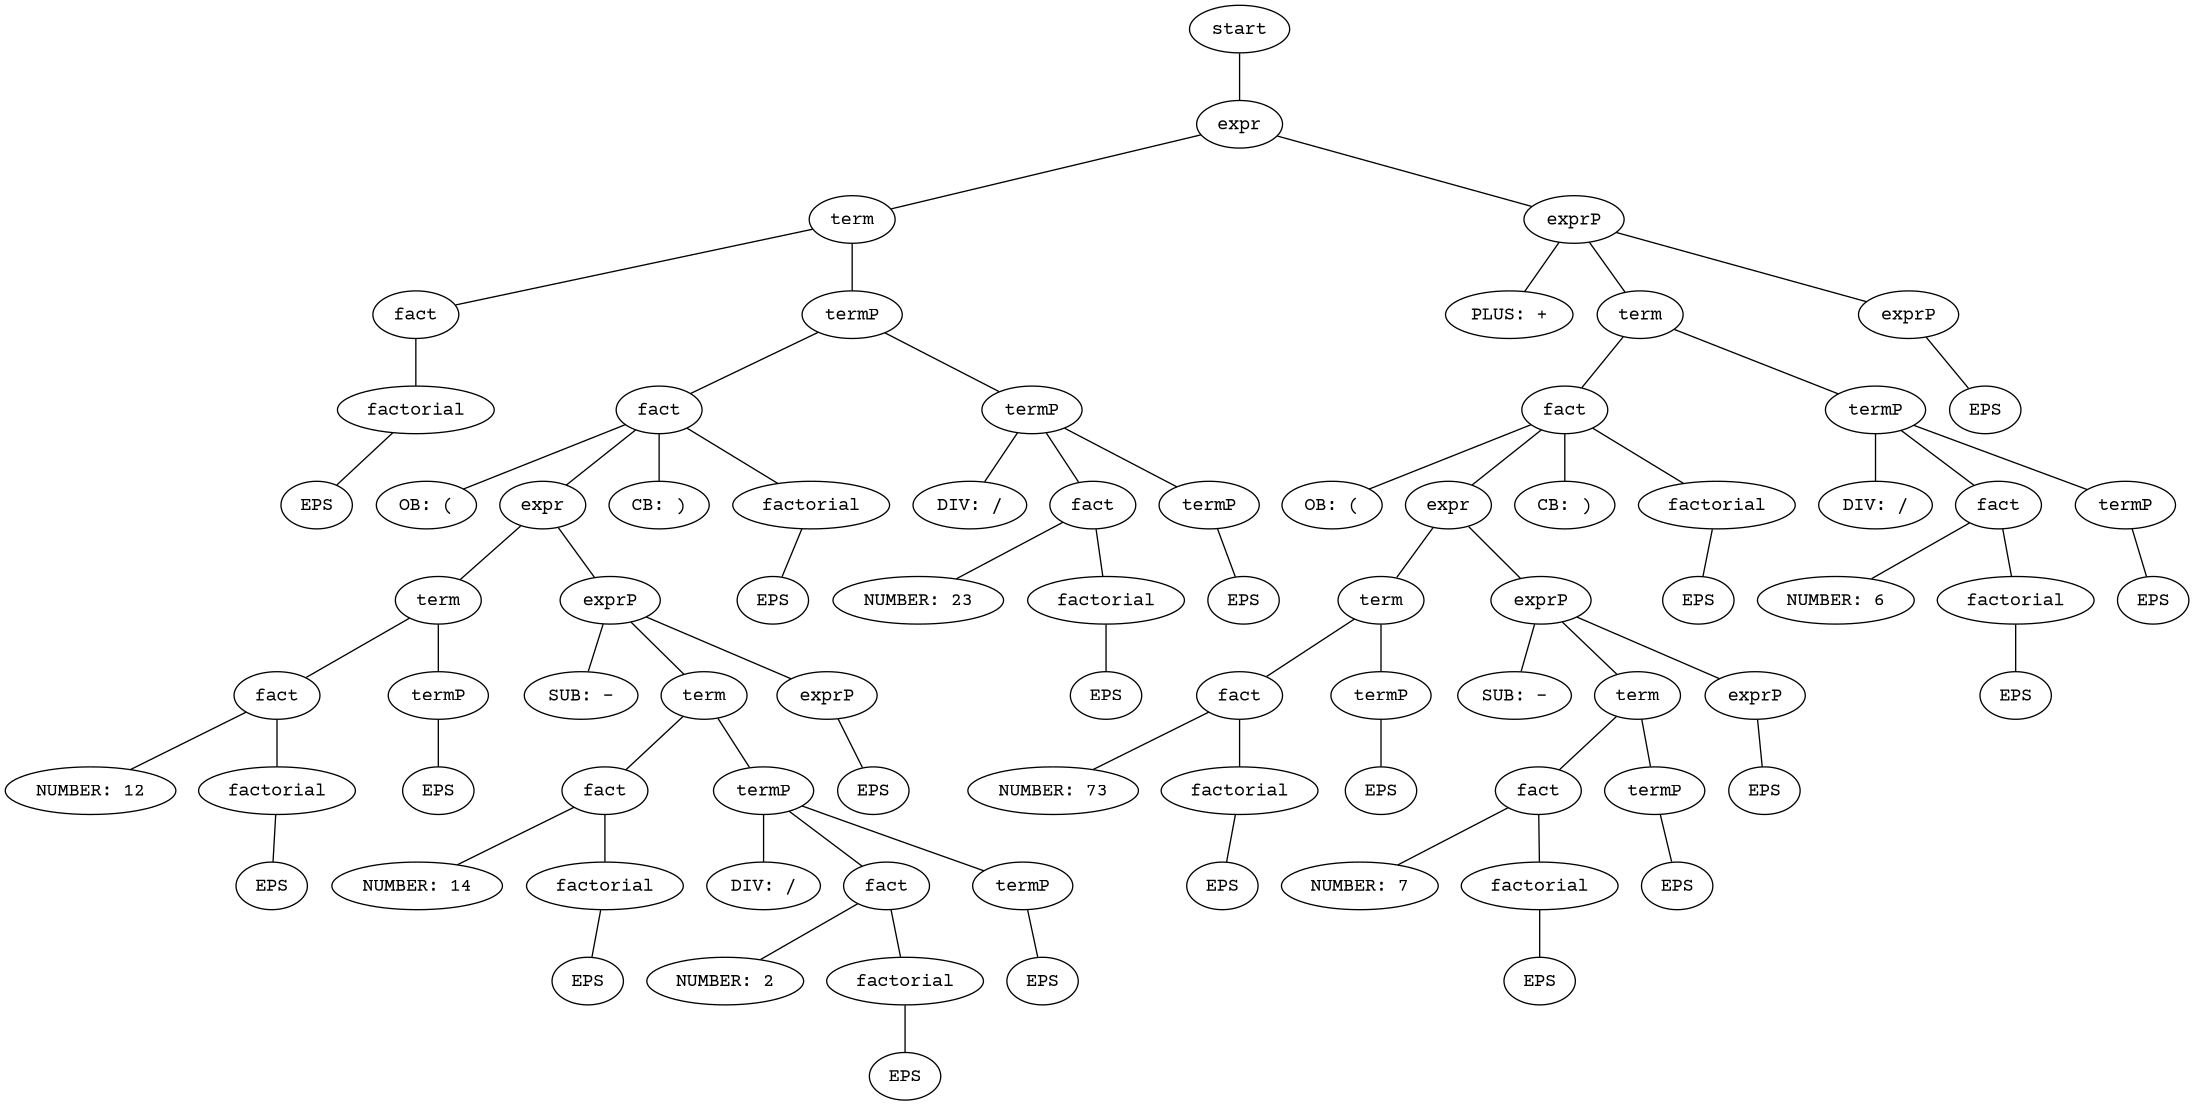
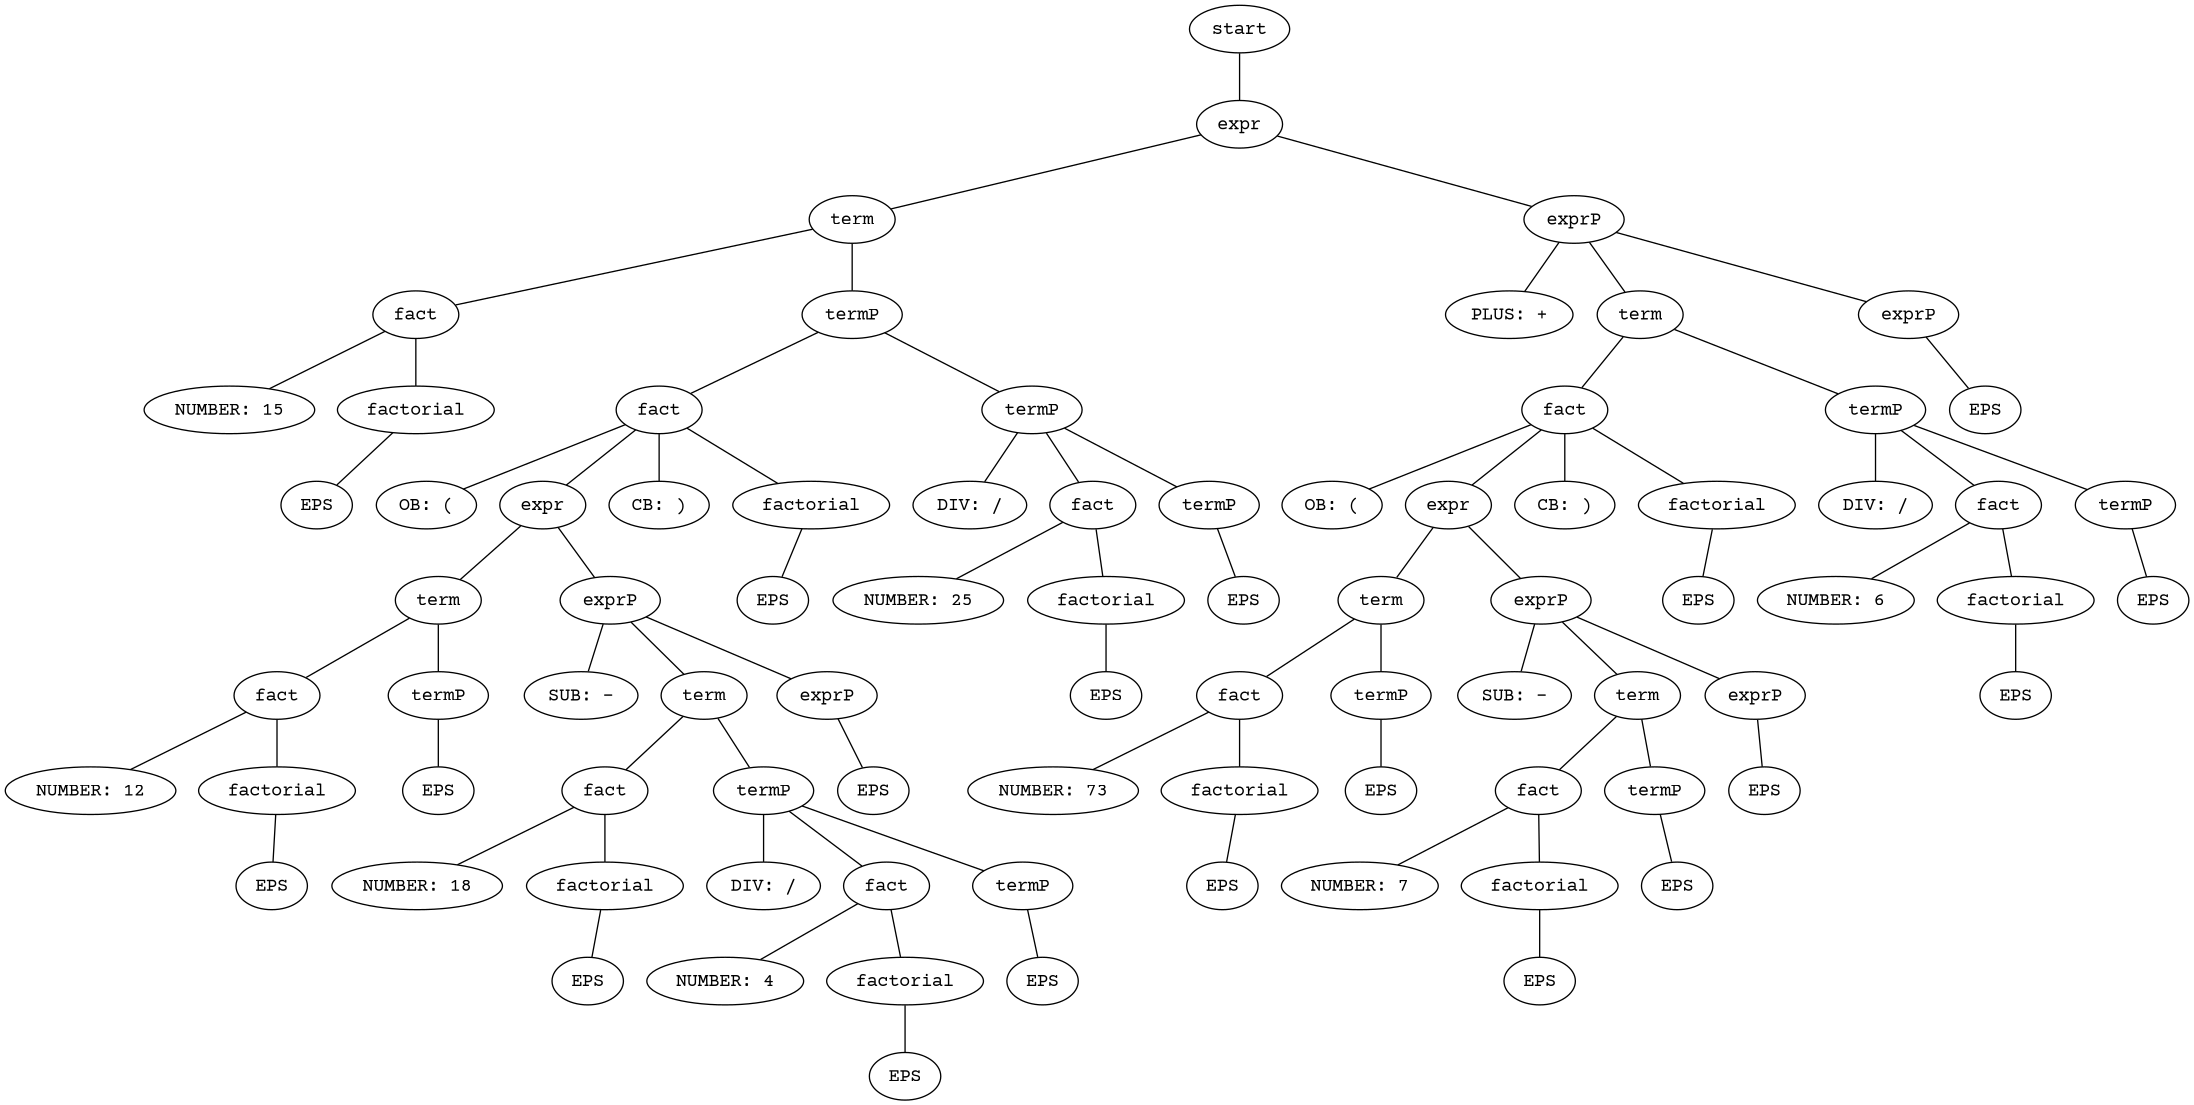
none -> (229, 410)
(918, 600) -> (918, 600)
(417, 886) -> (417, 886)
(725, 981) -> (725, 981)
